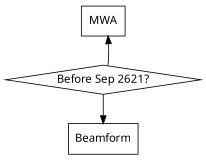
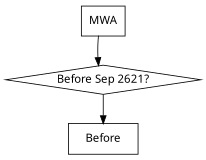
(109, 55) -> (98, 47)
(103, 139) -> (103, 139)
